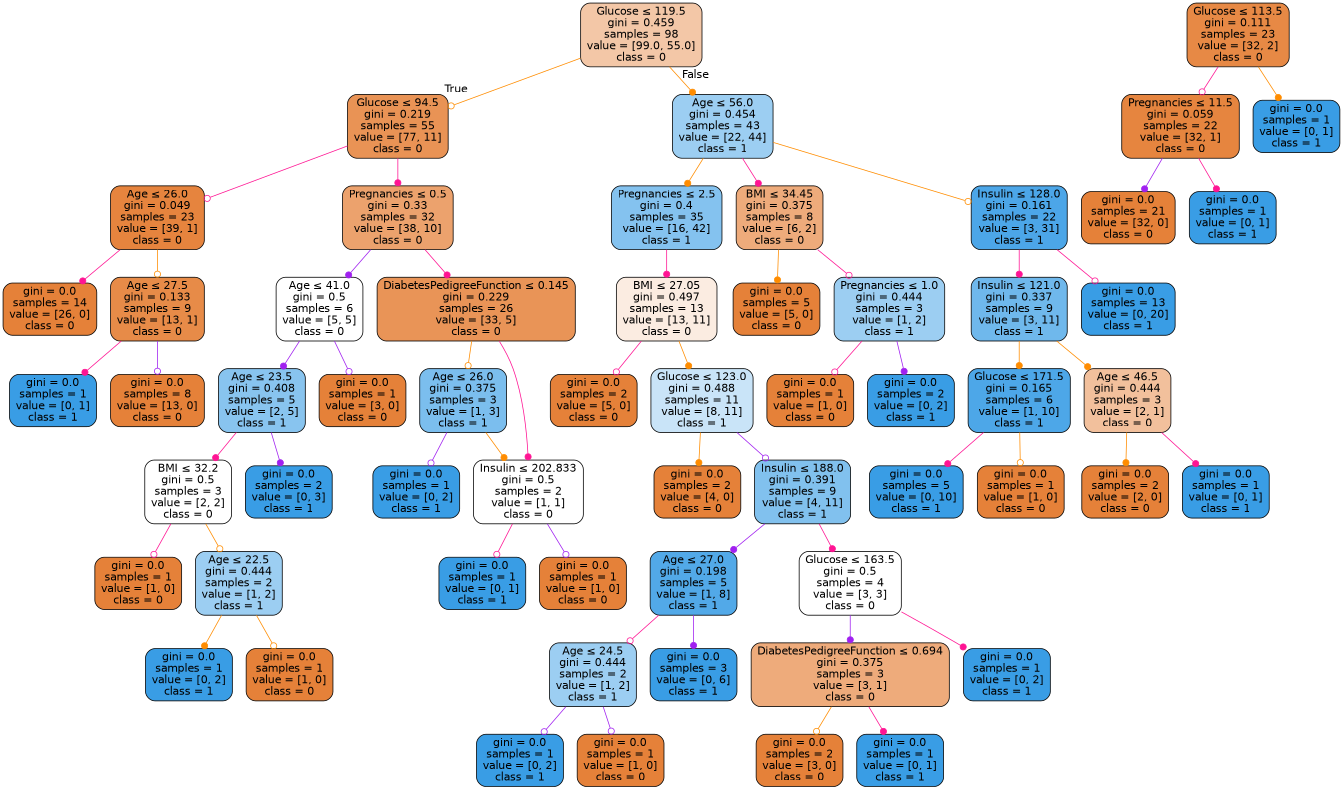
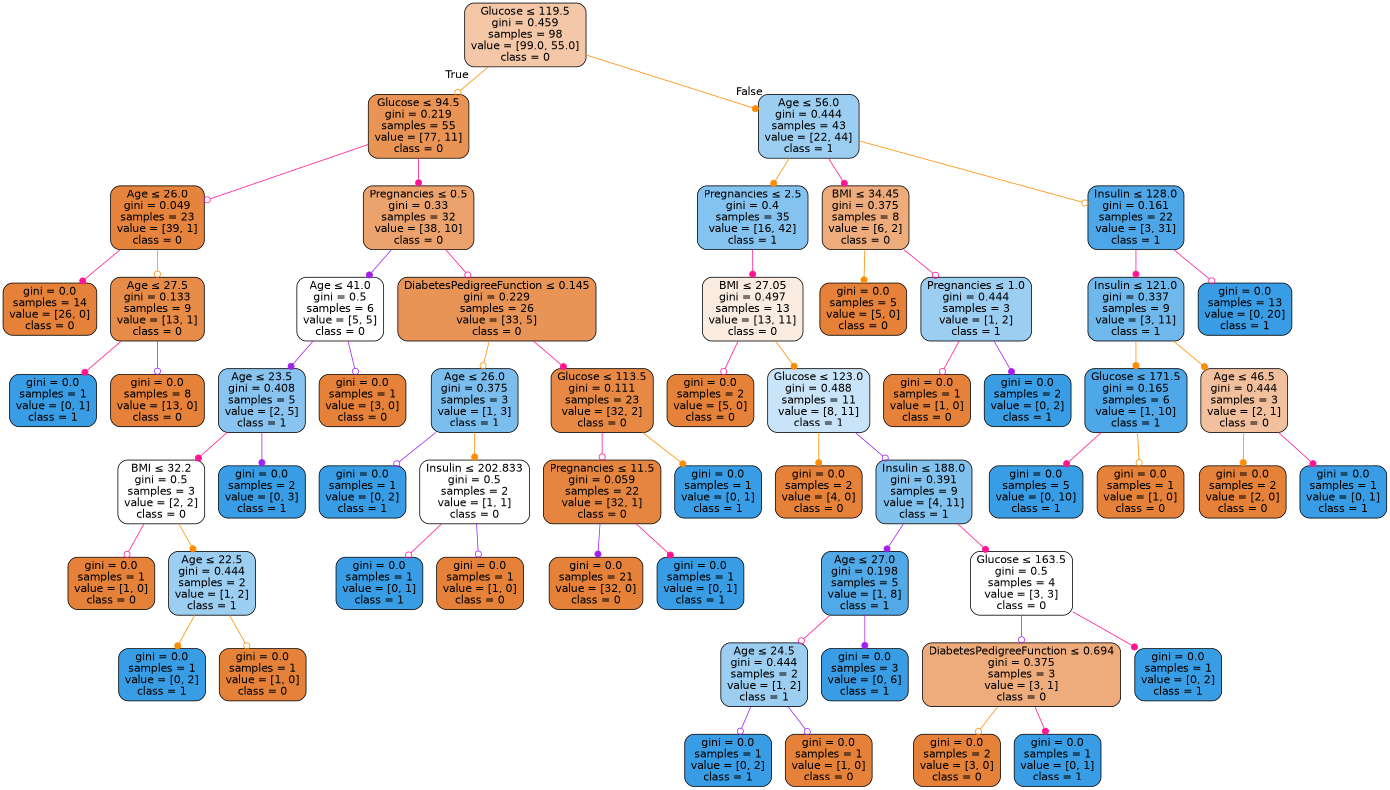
(723, 114) -> (809, 114)
(435, 261) -> (456, 261)
(520, 395) -> (547, 353)
(212, 535) -> (185, 535)
(850, 626) -> (1022, 626)
